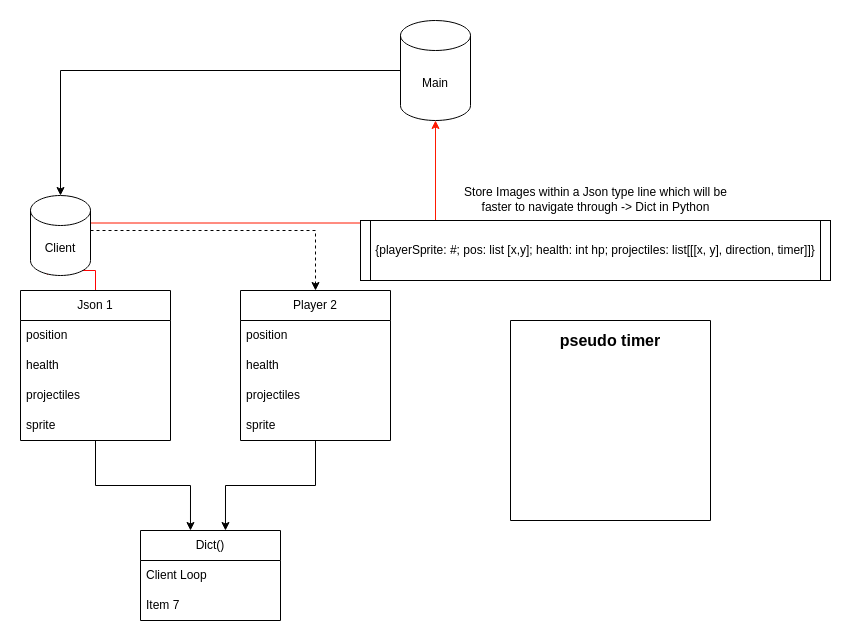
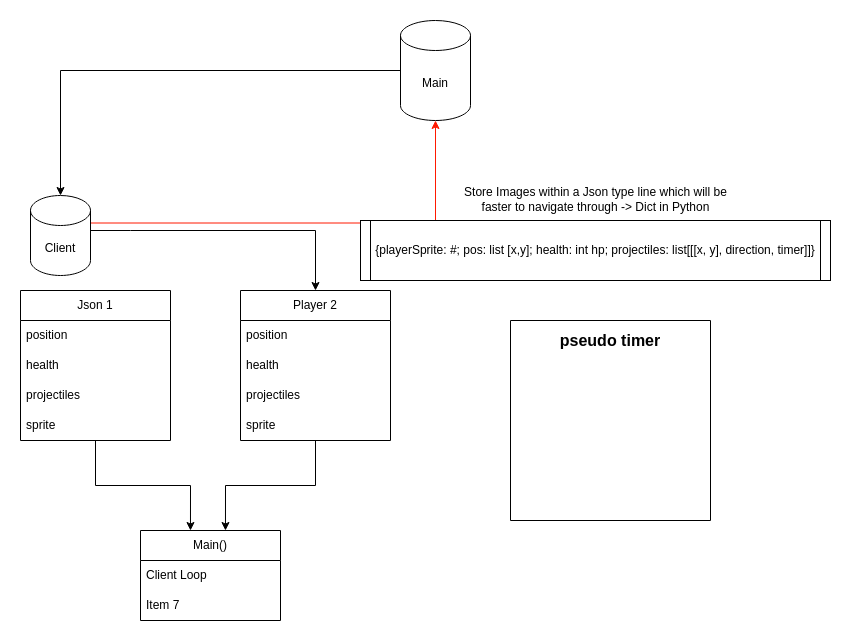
(230, 231) -> (230, 231)
(96, 274) -> none
(211, 546) -> (211, 546)
